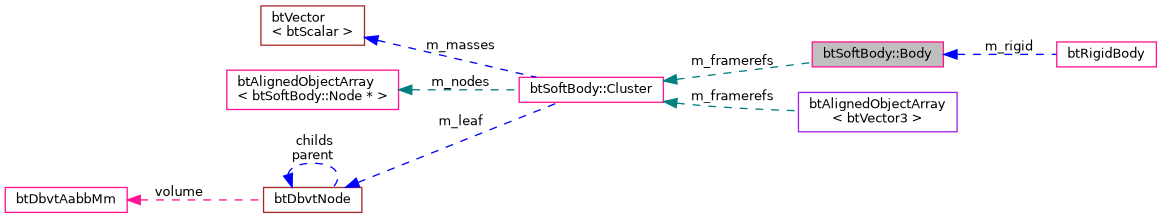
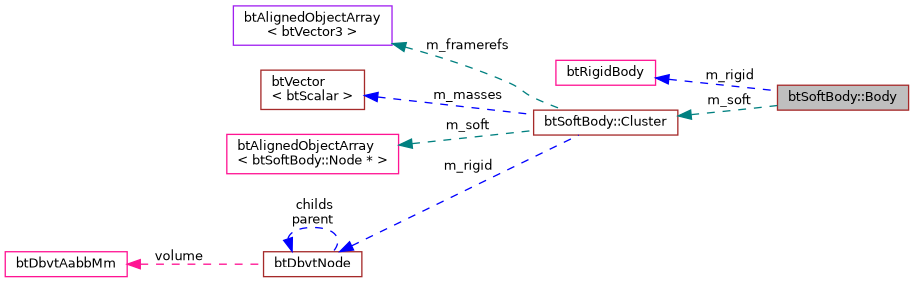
(878, 54) -> (843, 98)
(1007, 54) -> (723, 85)
(731, 62) -> (728, 101)
(459, 83) -> (466, 126)
(591, 90) -> (606, 123)
(738, 108) -> (487, 74)
(459, 122) -> (466, 167)
